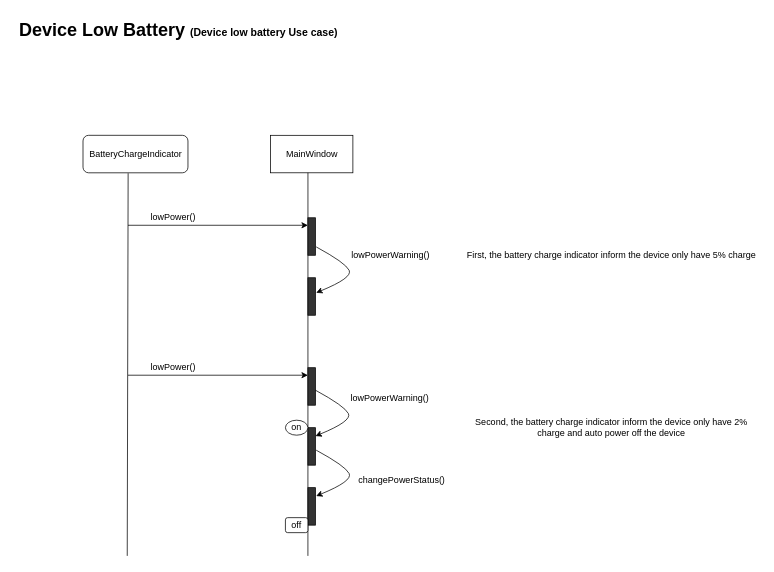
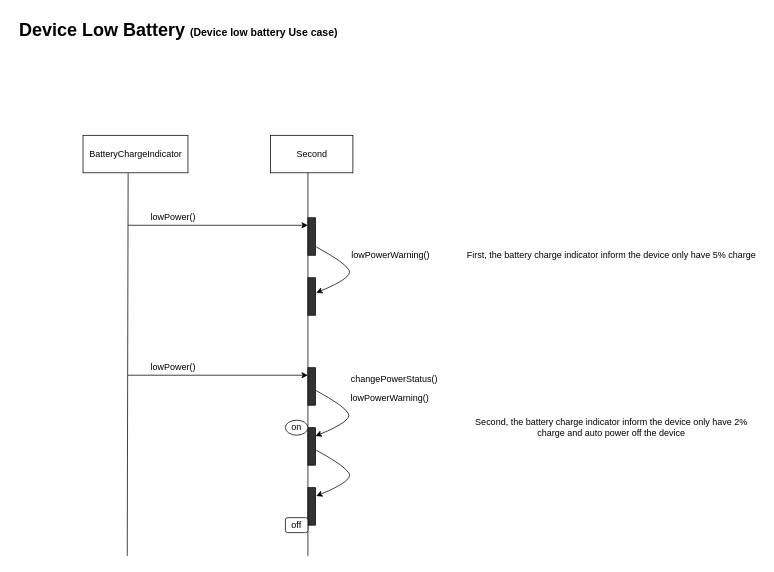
(135, 154) -> (135, 154)
(312, 154) -> (312, 154)
(402, 480) -> (394, 379)
